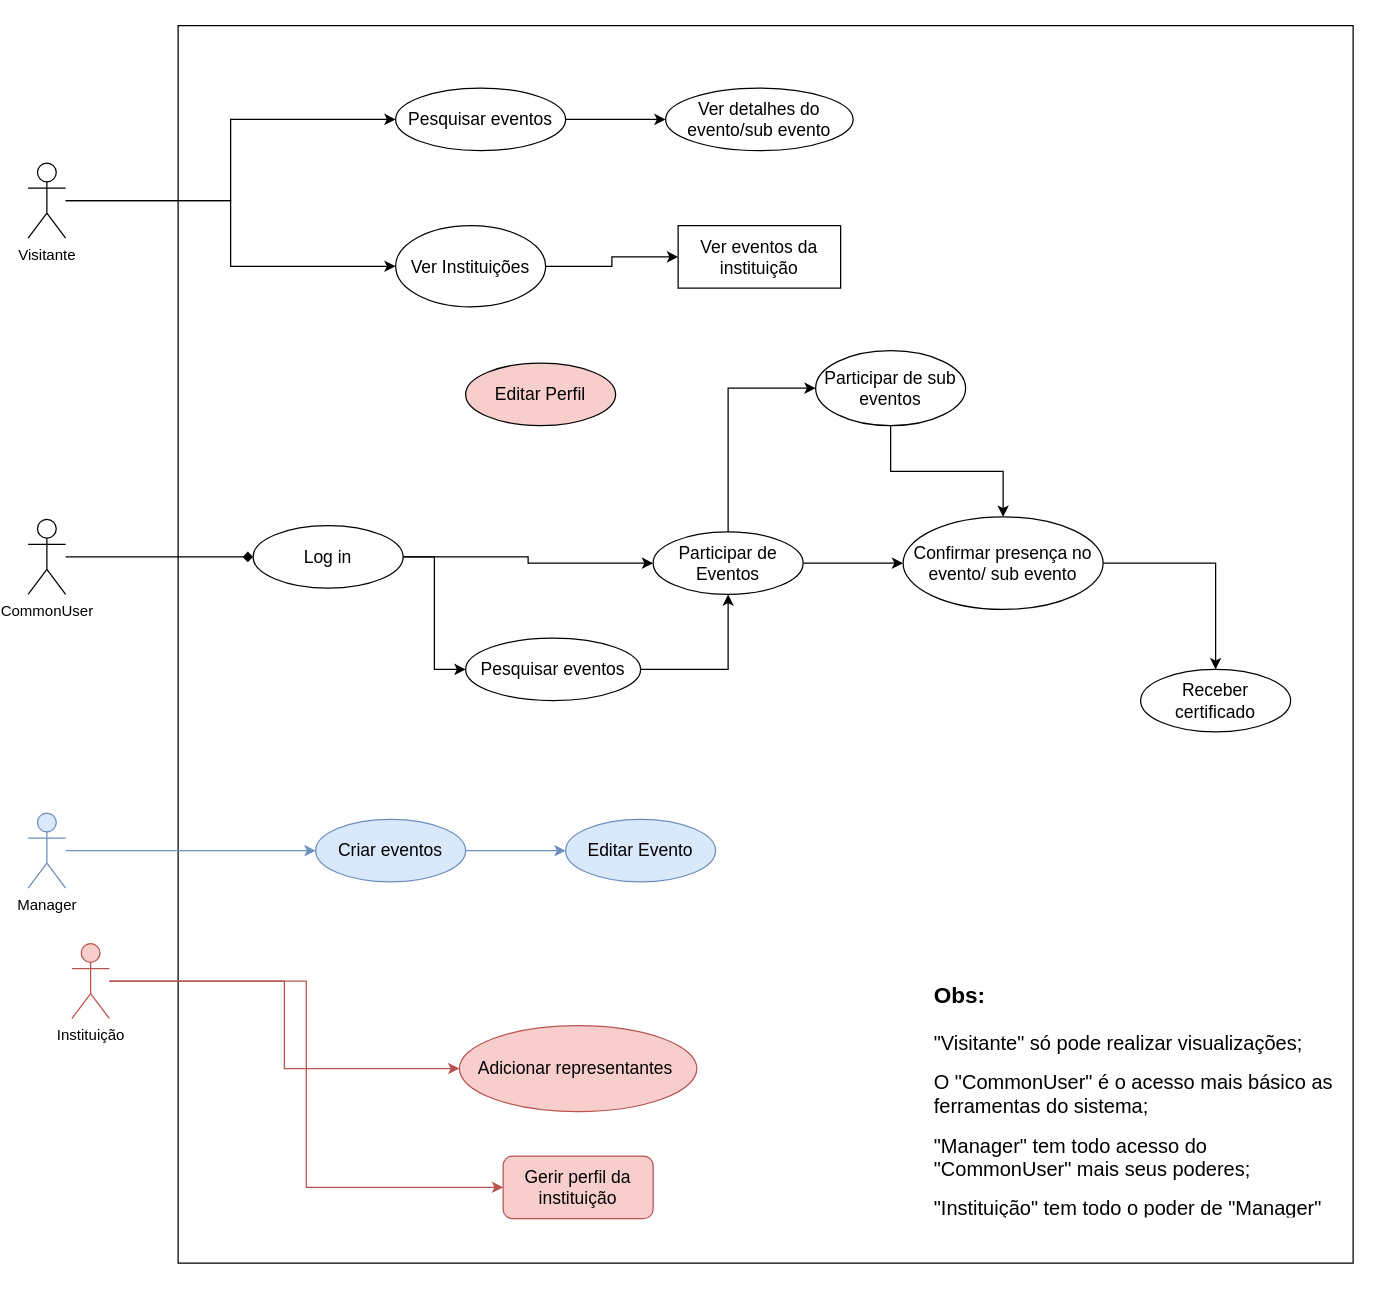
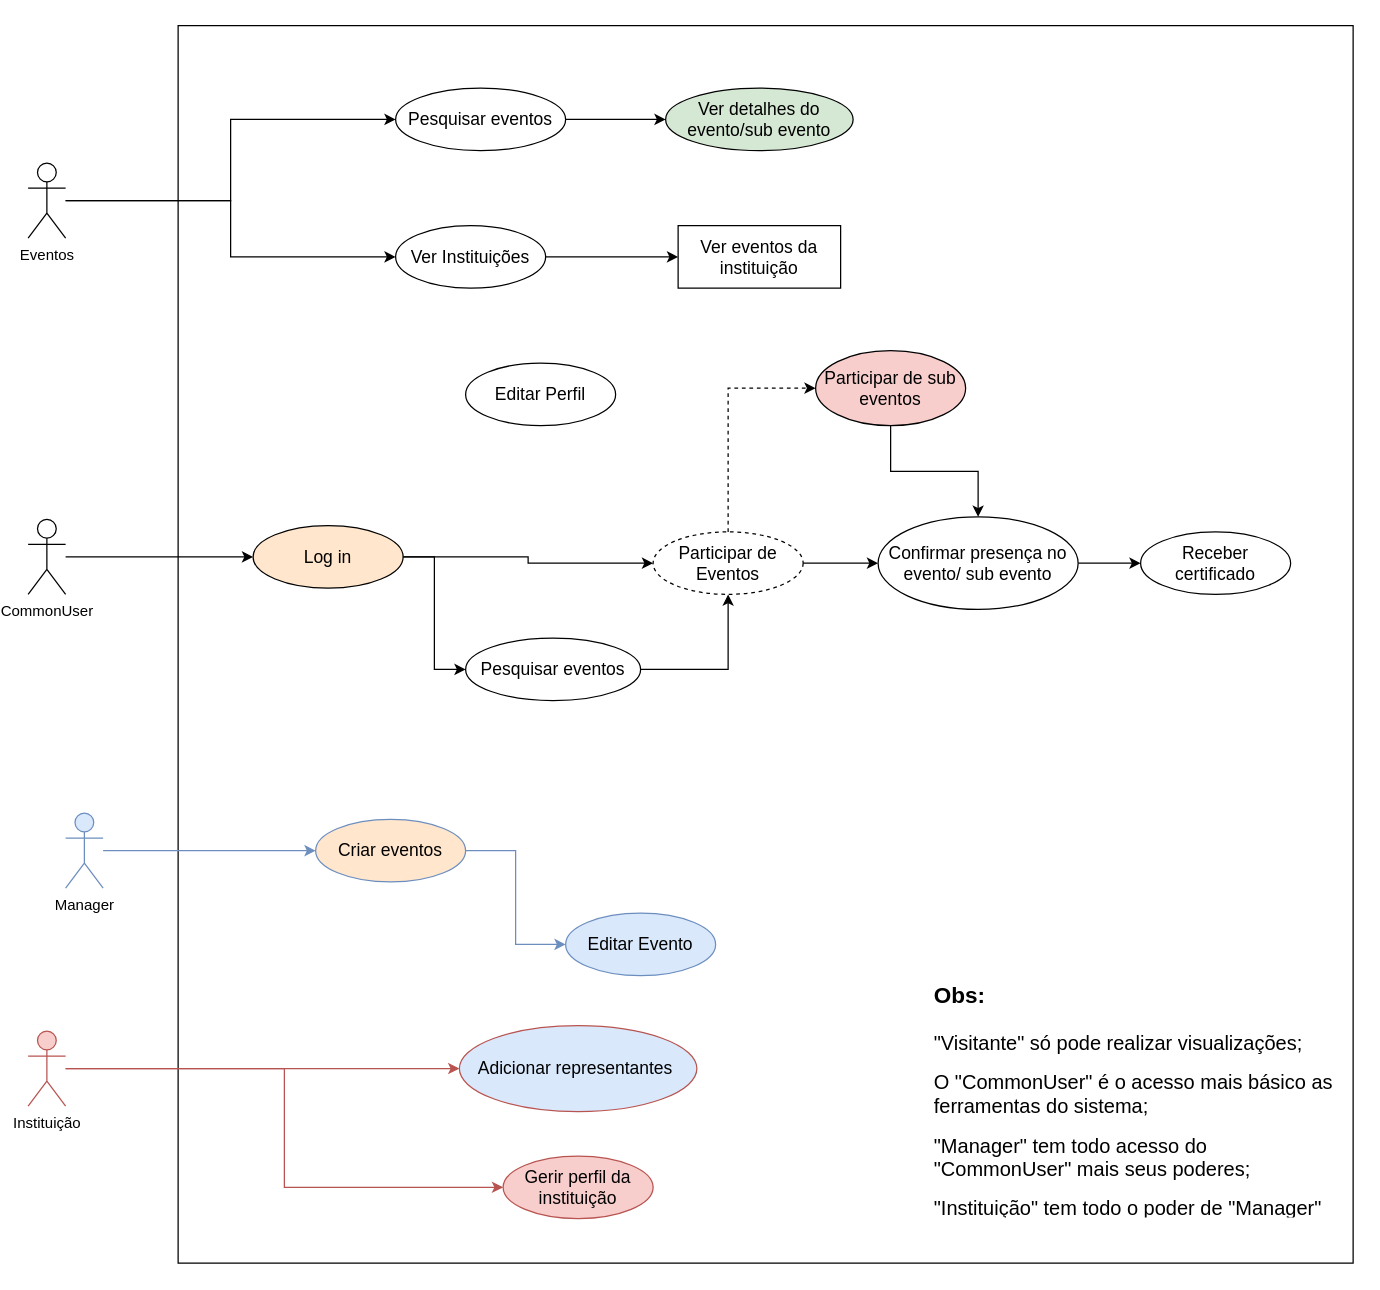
(759, 119) -> (759, 119)
(48, 256) -> (48, 256)
(471, 266) -> (471, 257)
(891, 388) -> (891, 388)
(541, 394) -> (541, 394)
(728, 420) -> (728, 420)
(242, 557) -> (243, 557)
(328, 557) -> (328, 557)
(728, 563) -> (728, 563)
(1003, 563) -> (978, 563)
(1216, 701) -> (1216, 563)
(47, 851) -> (84, 851)
(391, 851) -> (391, 851)
(641, 851) -> (641, 944)
(91, 981) -> (47, 1069)
(578, 1069) -> (578, 1069)
(578, 1187) -> (578, 1187)
